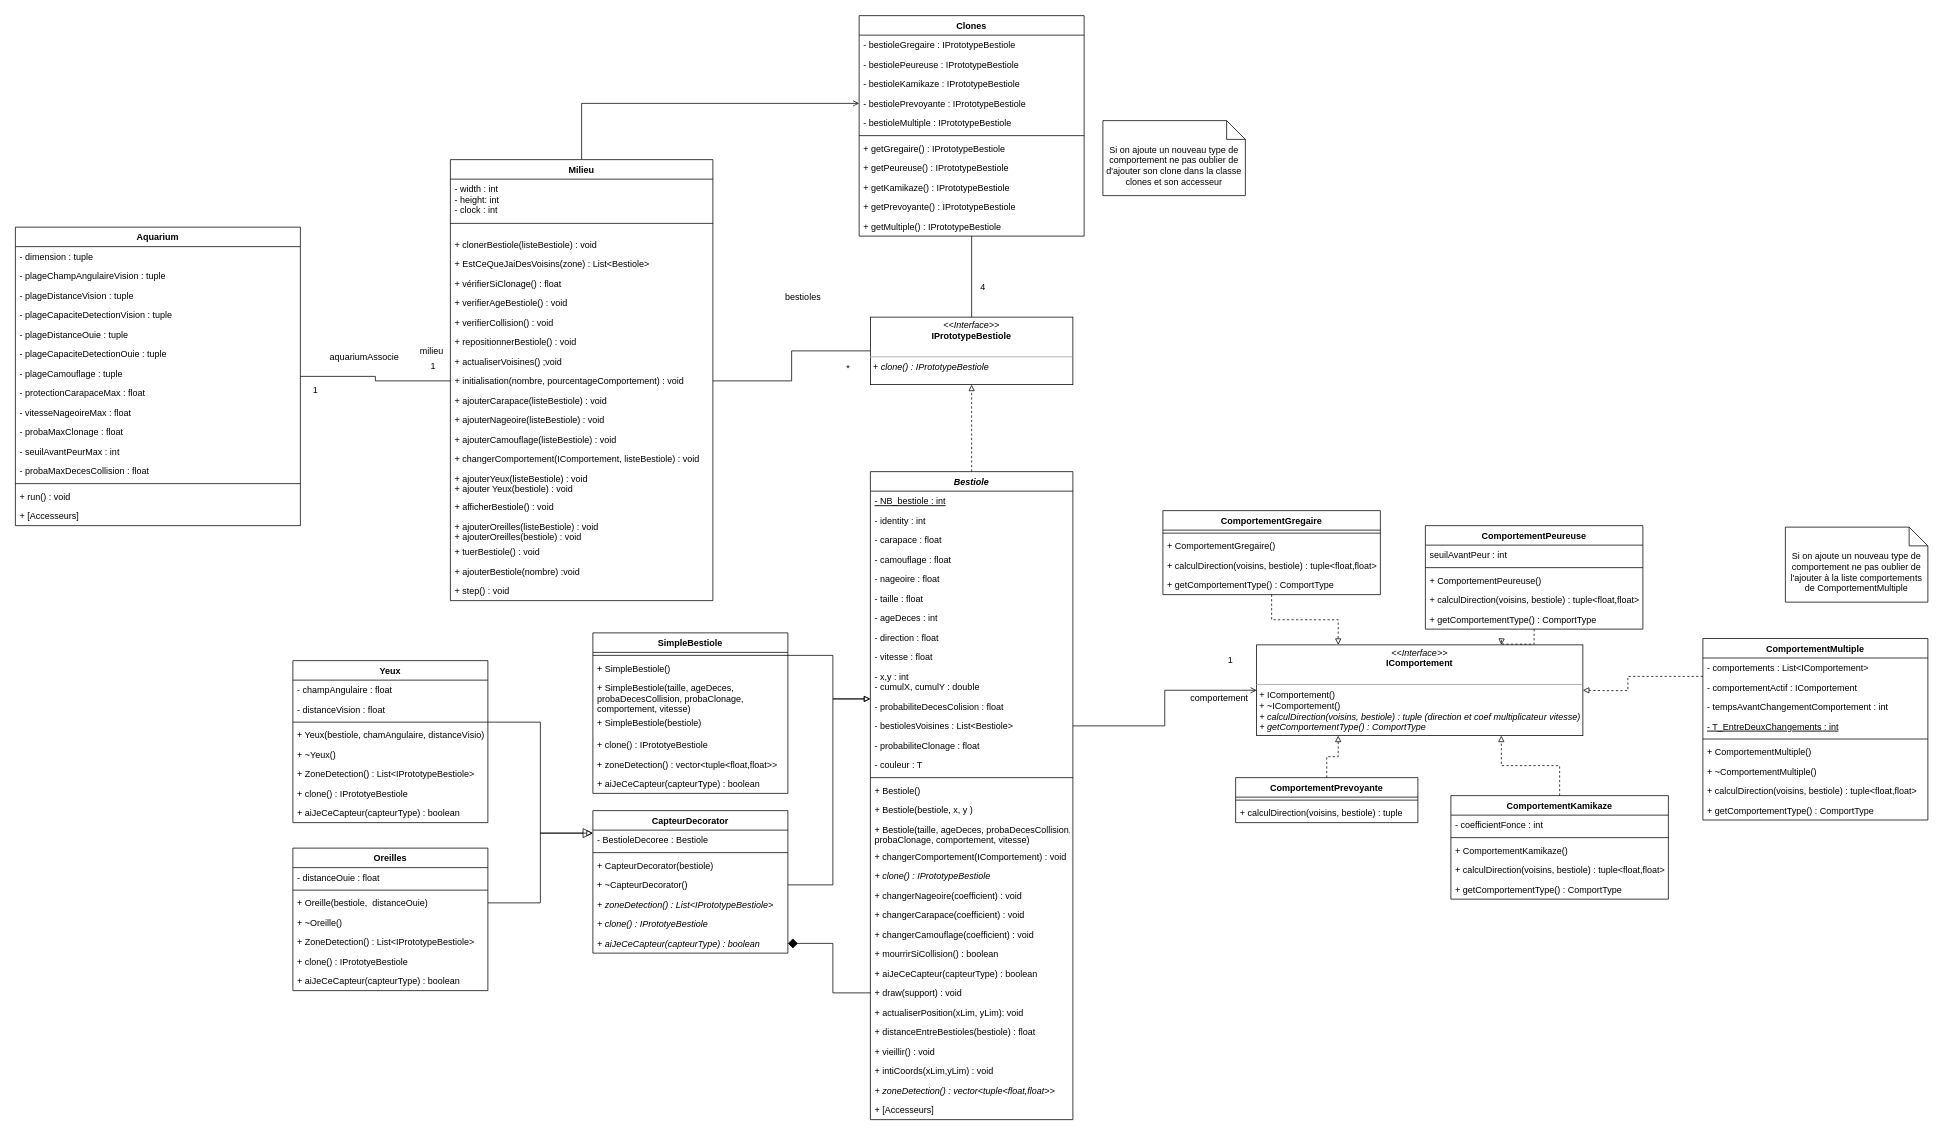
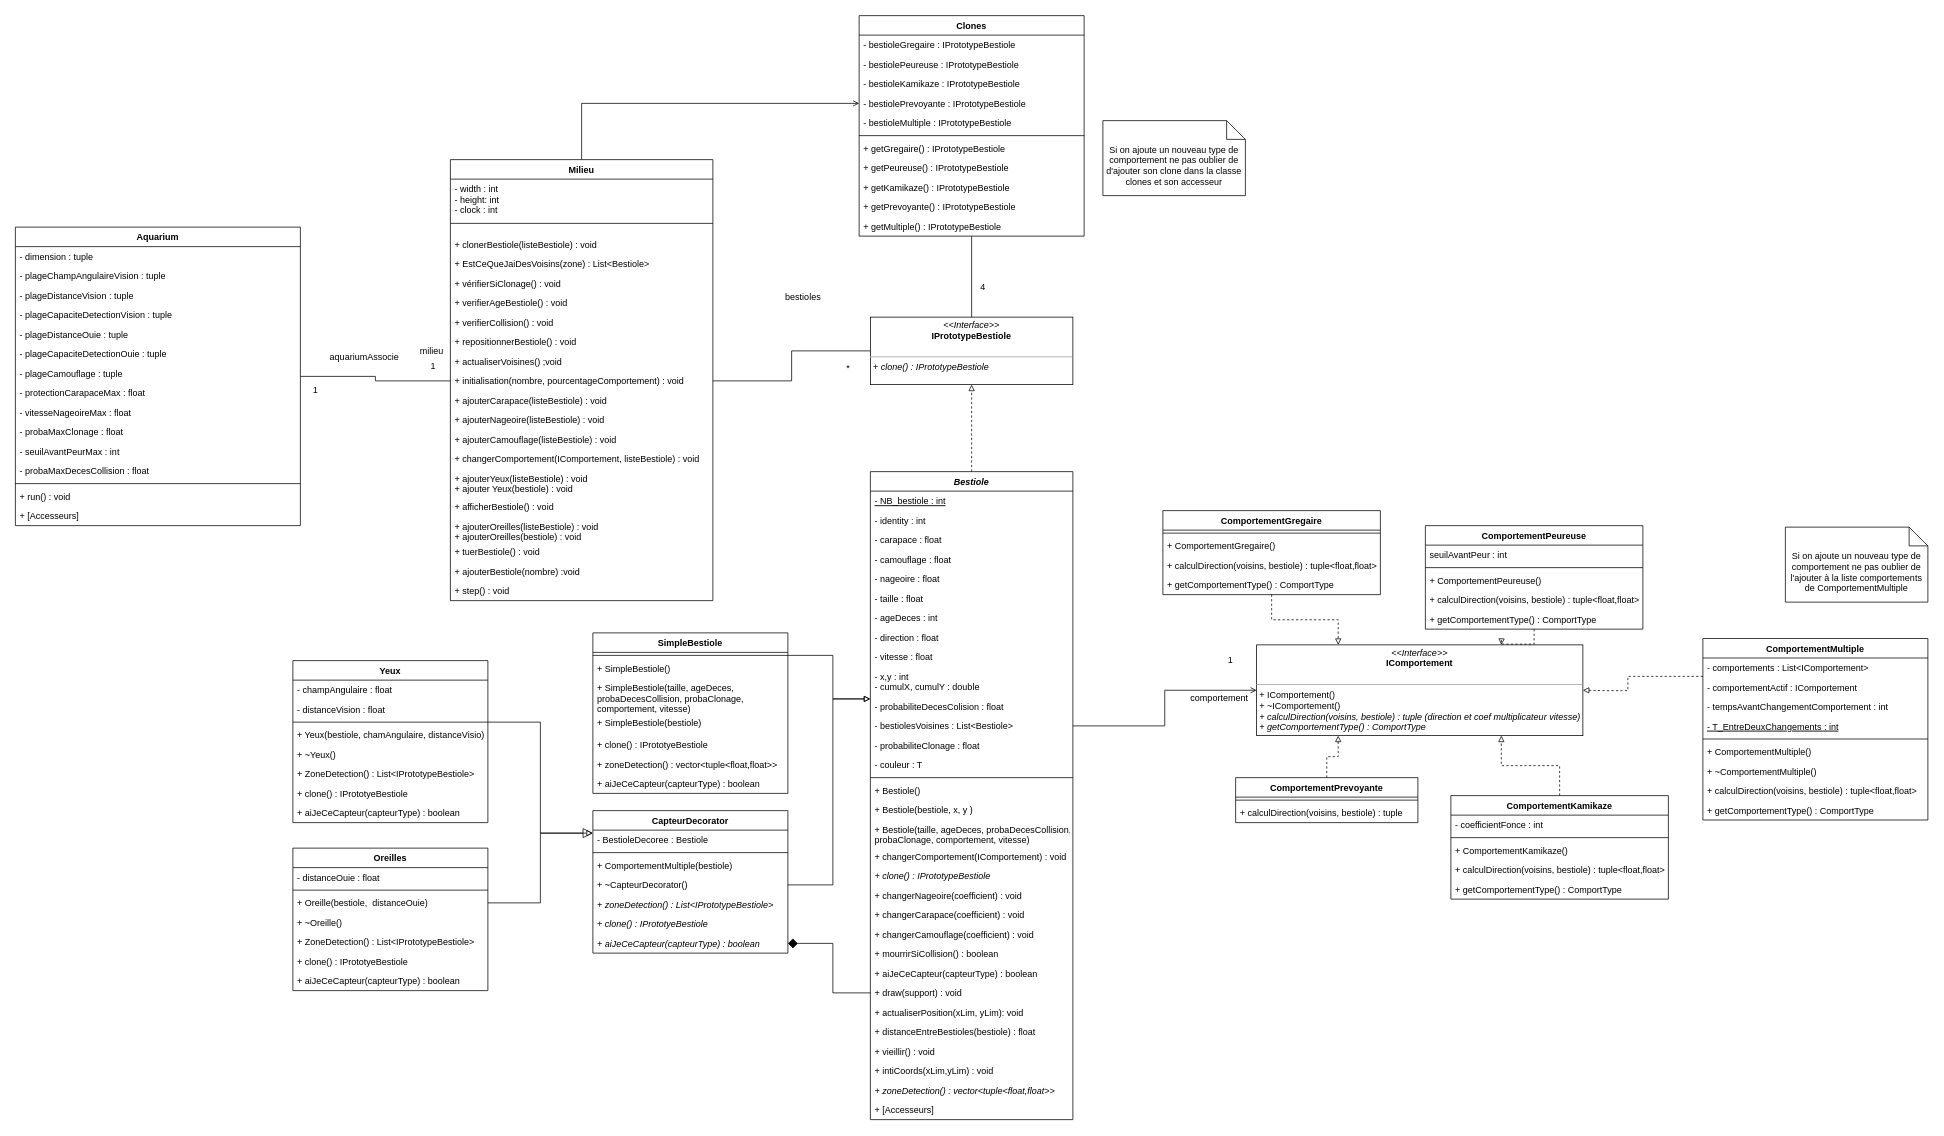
(517, 284) -> (515, 284)
(664, 866) -> (671, 866)
